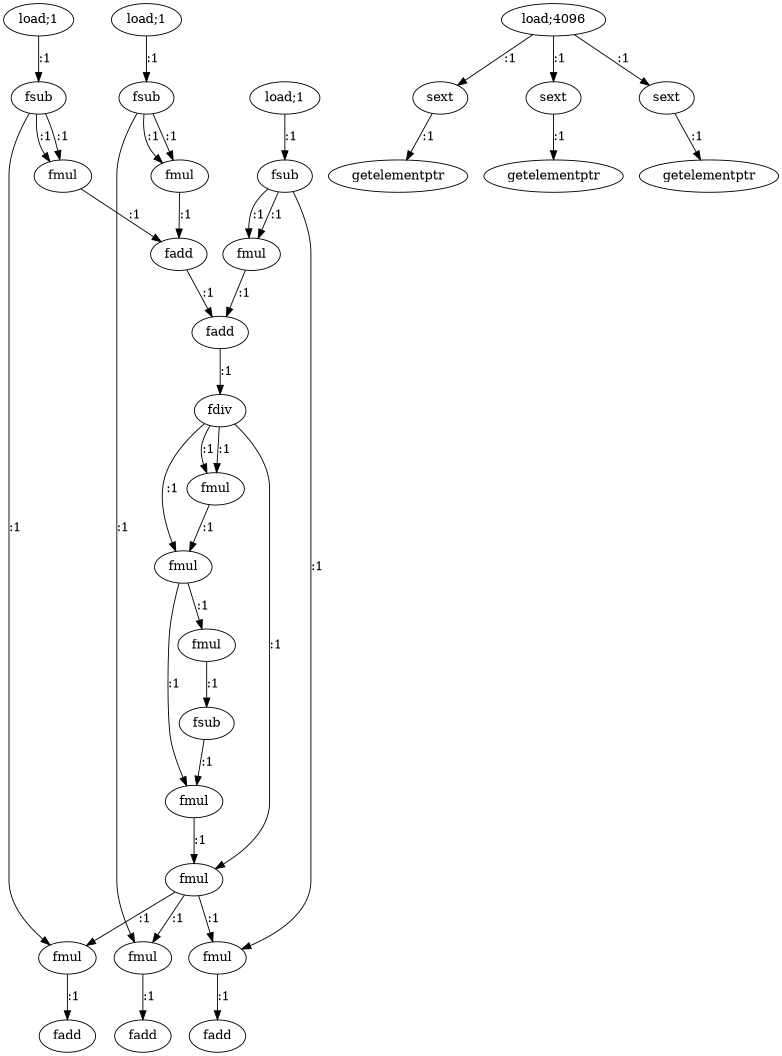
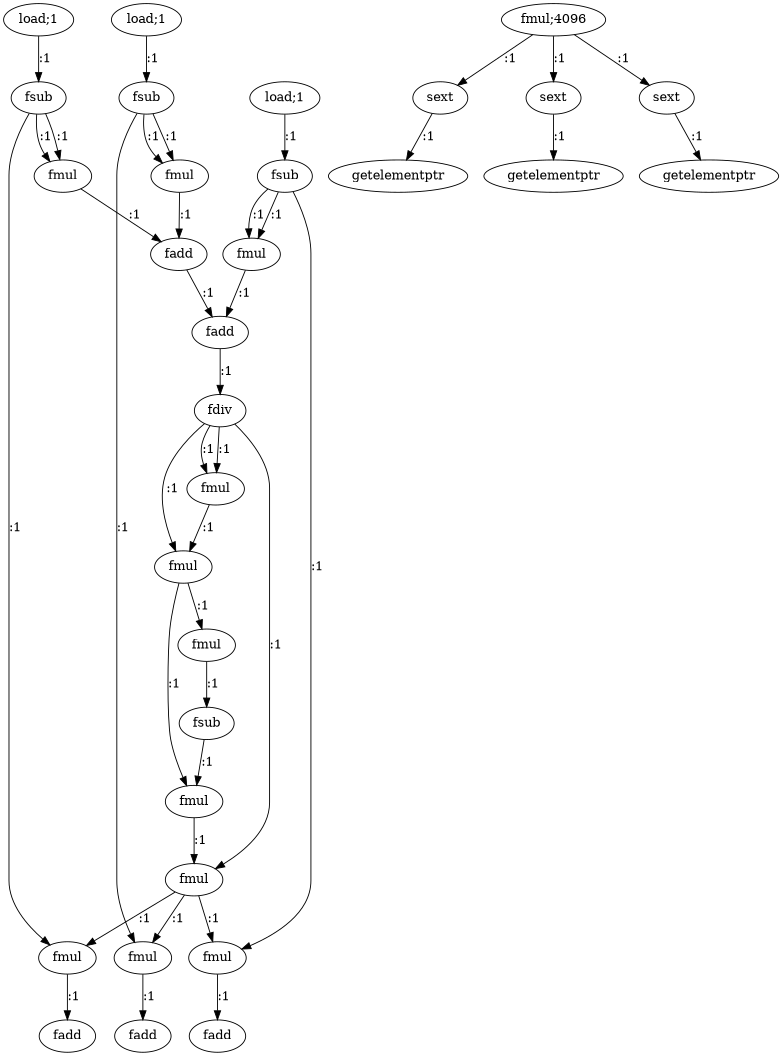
(554, 20) -> (554, 20)
